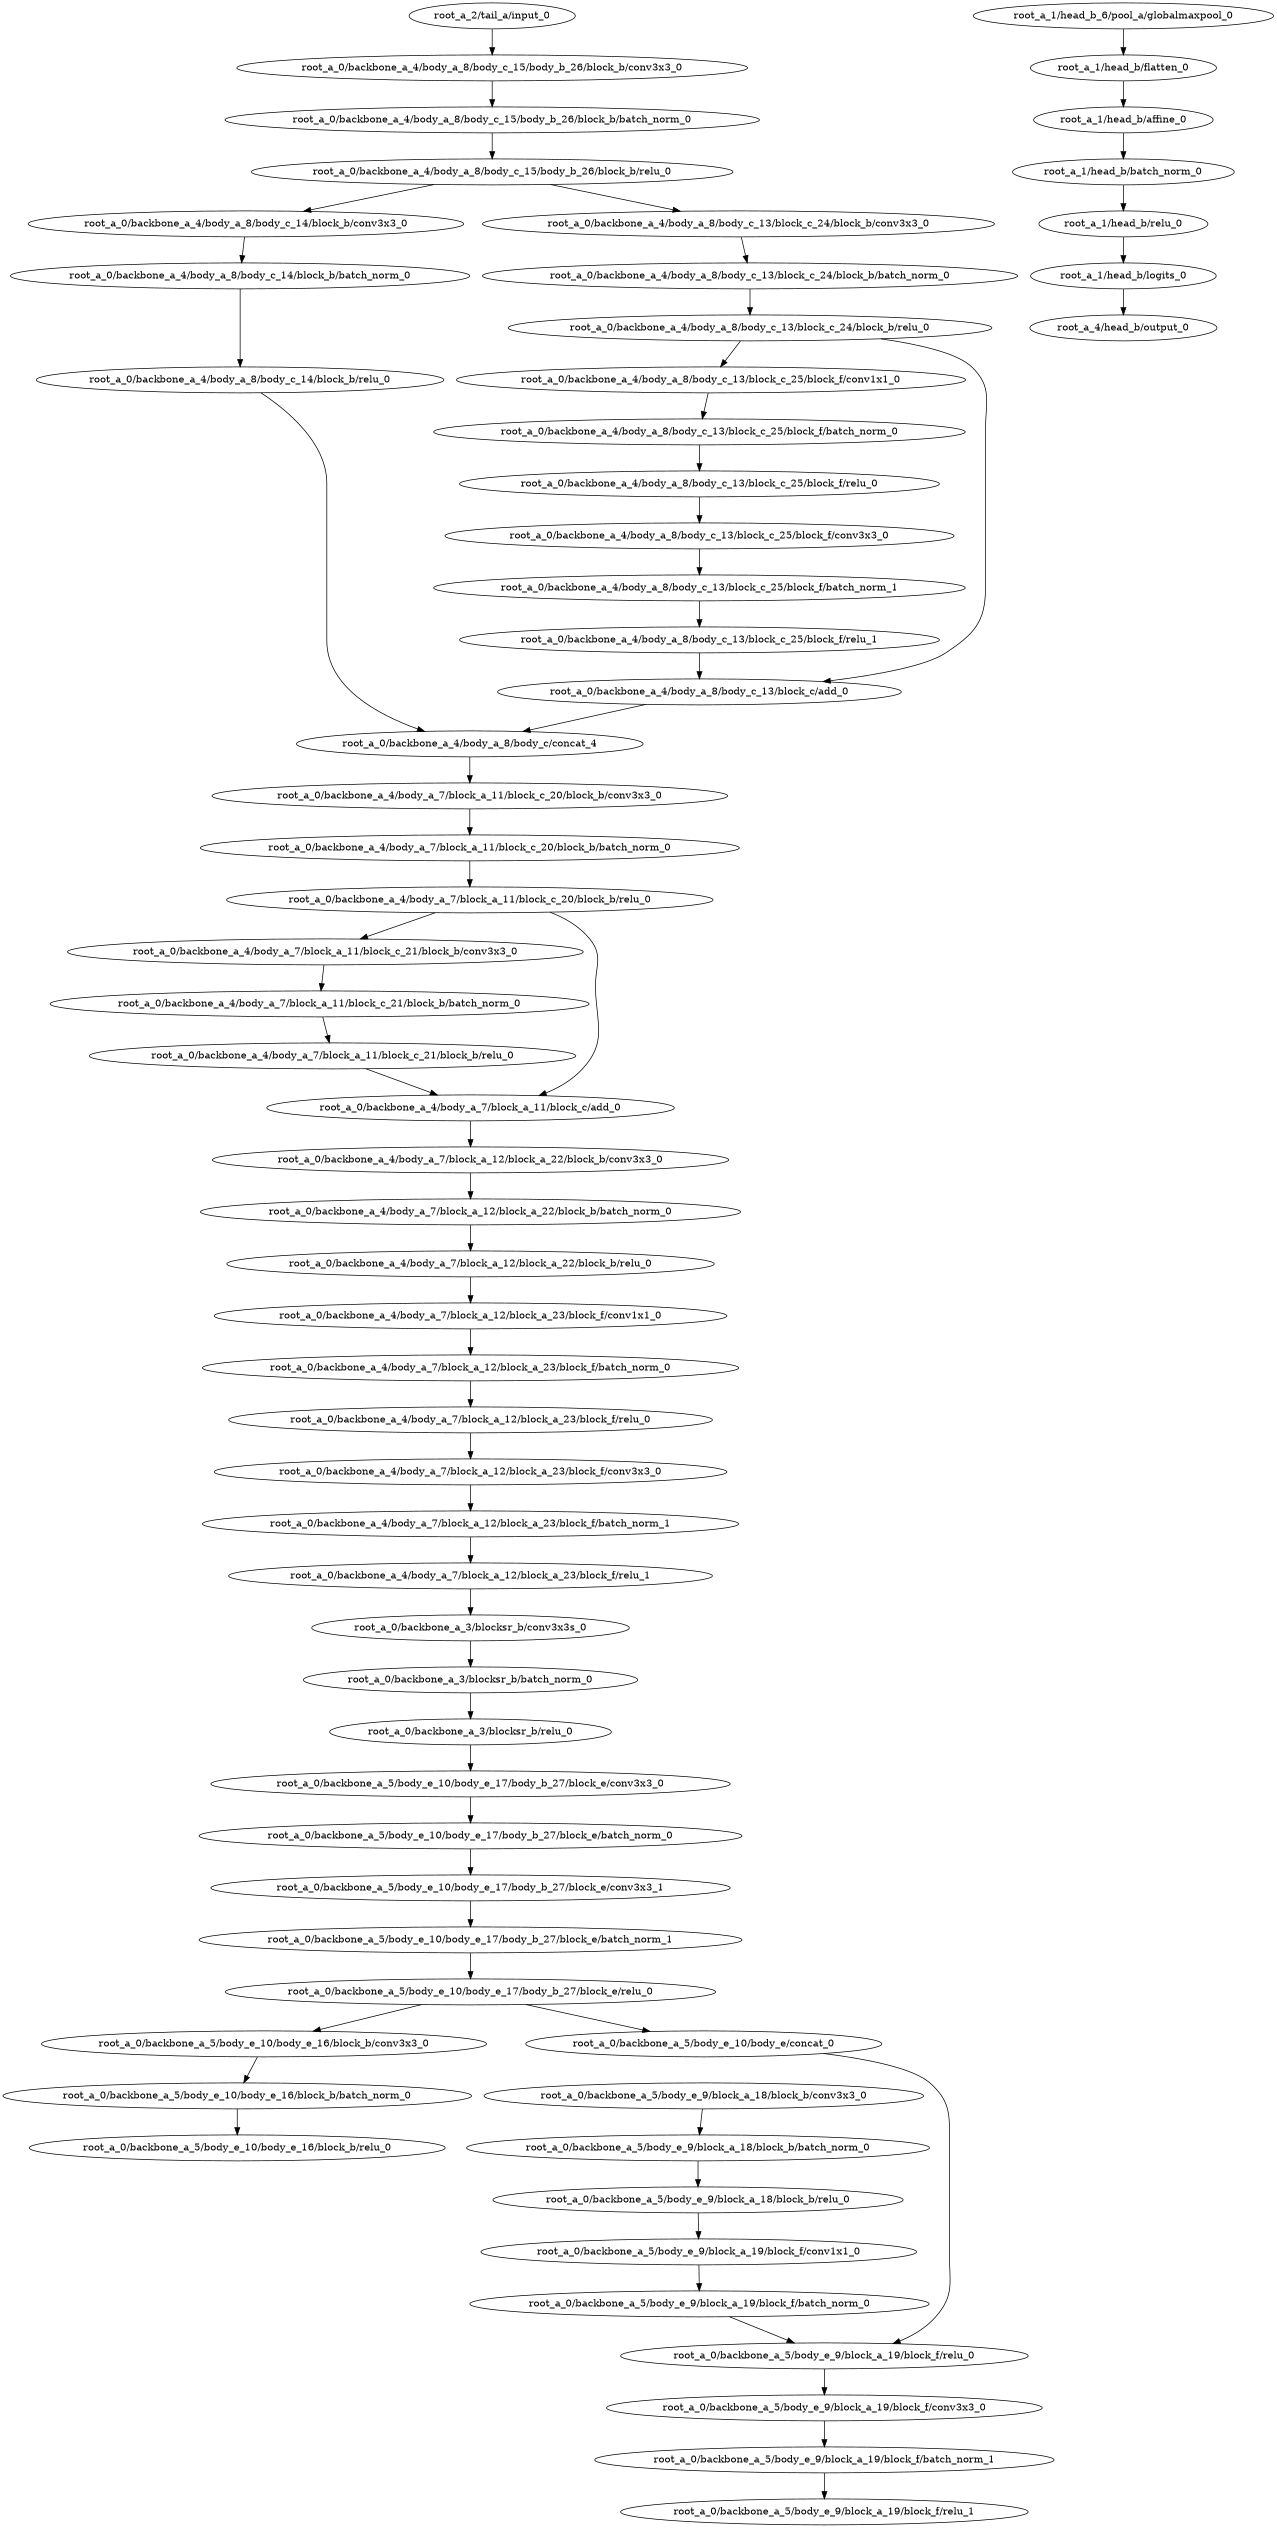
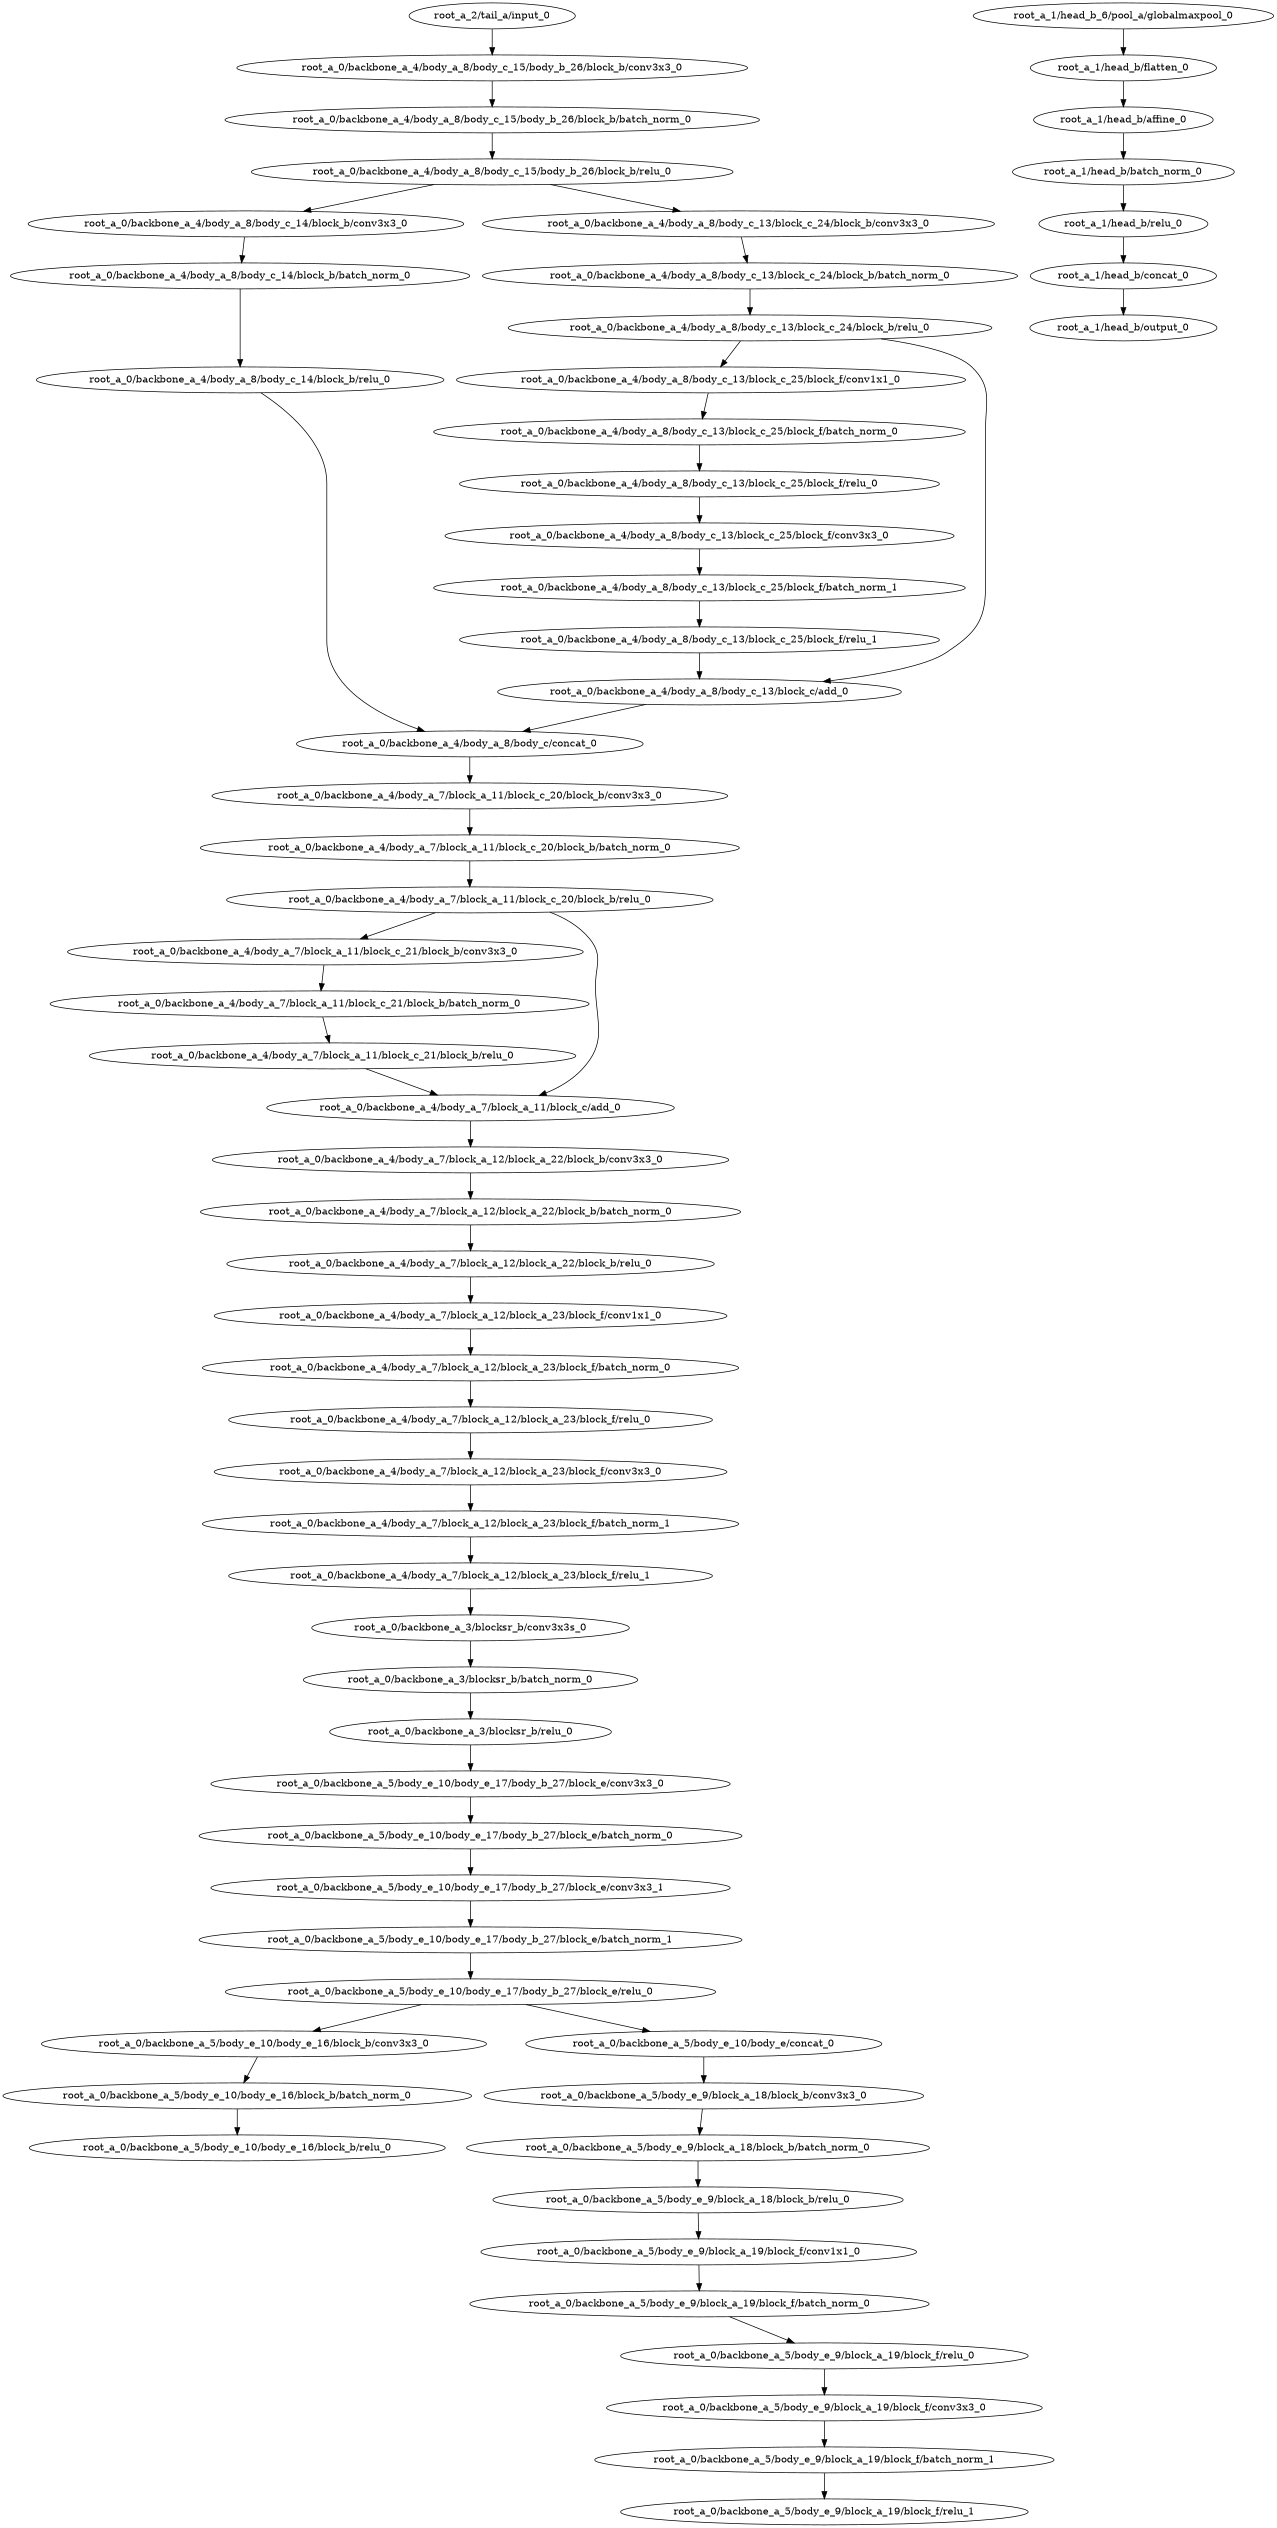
(1123, 276) -> (1123, 276)
(1123, 328) -> (1123, 328)
(470, 744) -> (470, 744)
(949, 2165) -> (704, 2066)
